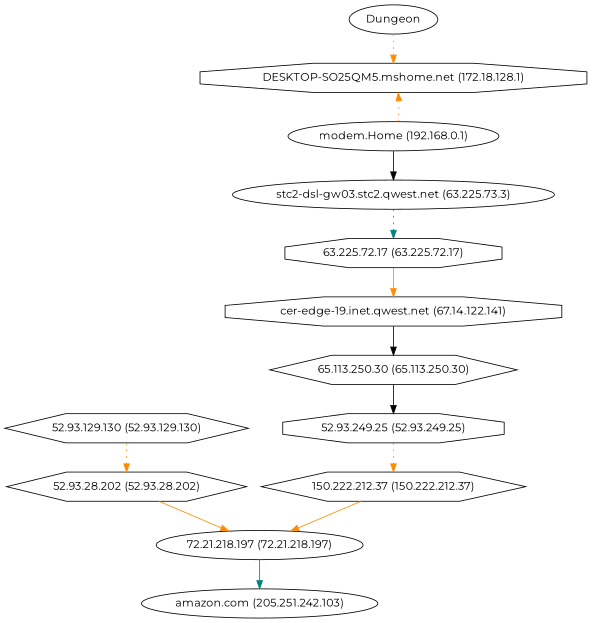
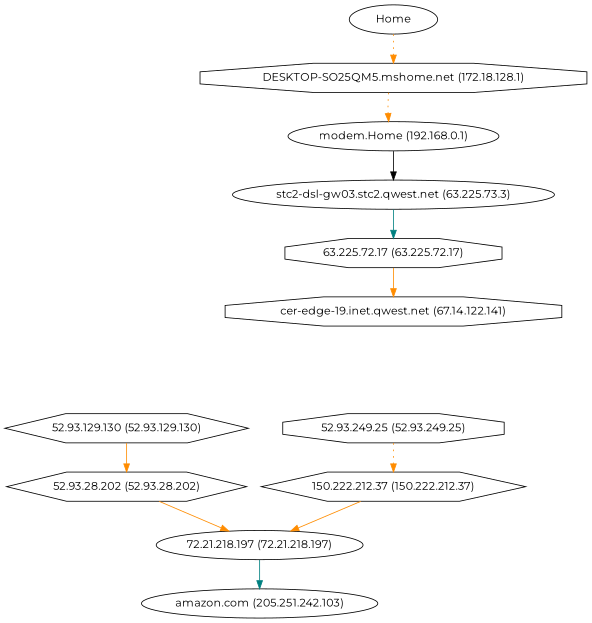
(393, 19) -> (393, 19)
(399, 111) -> (388, 103)
(393, 220) -> (393, 220)
(393, 370) -> none
(127, 453) -> (127, 453)
